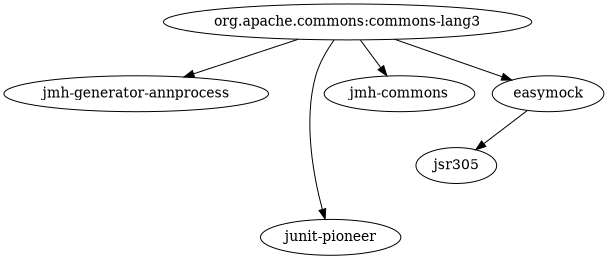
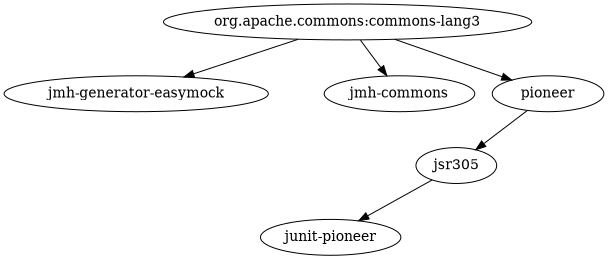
(136, 94) -> (136, 94)
(548, 94) -> (548, 94)
(310, 123) -> (400, 198)
